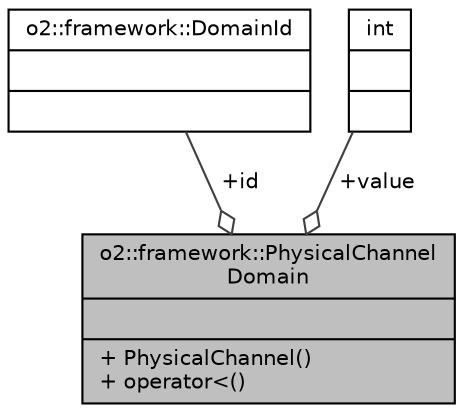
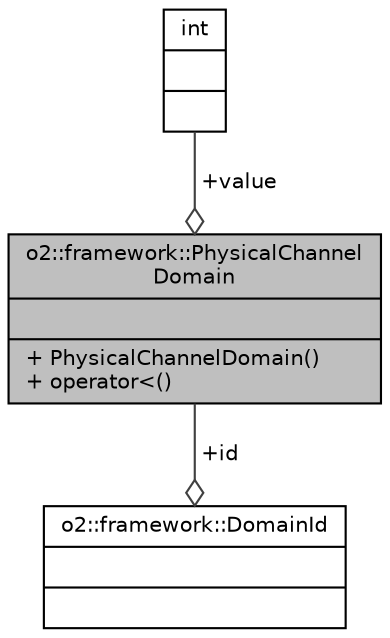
(203, 171) -> (195, 442)
(207, 358) -> (173, 358)
